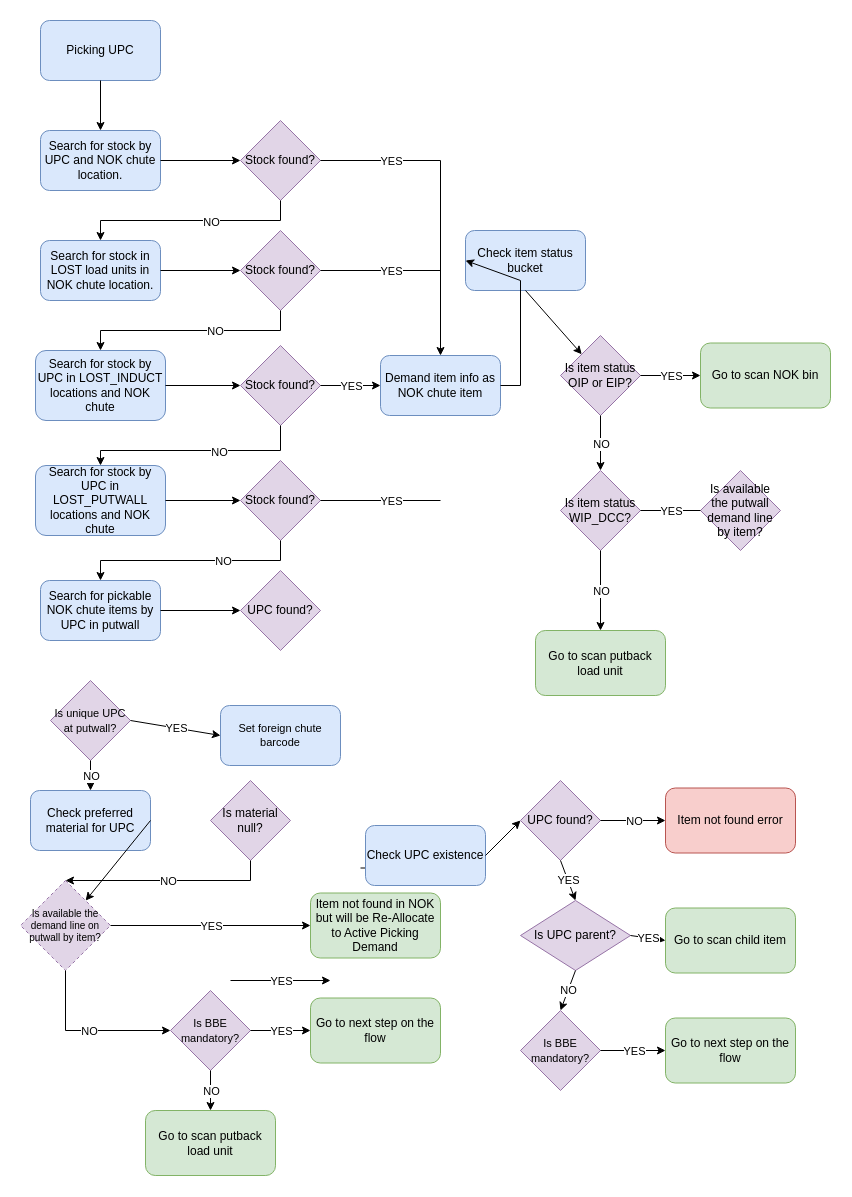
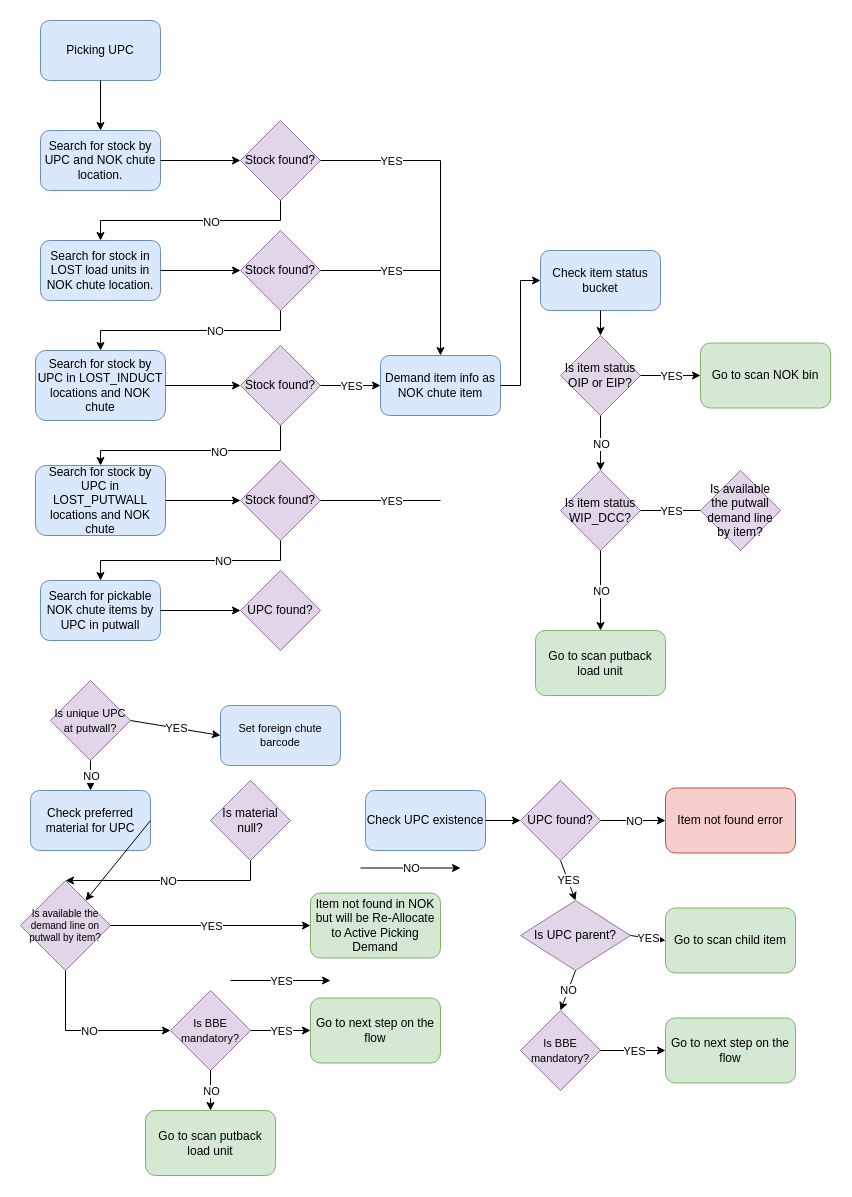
(526, 261) -> (601, 281)
(426, 856) -> (426, 821)
(66, 926) -> (66, 926)
